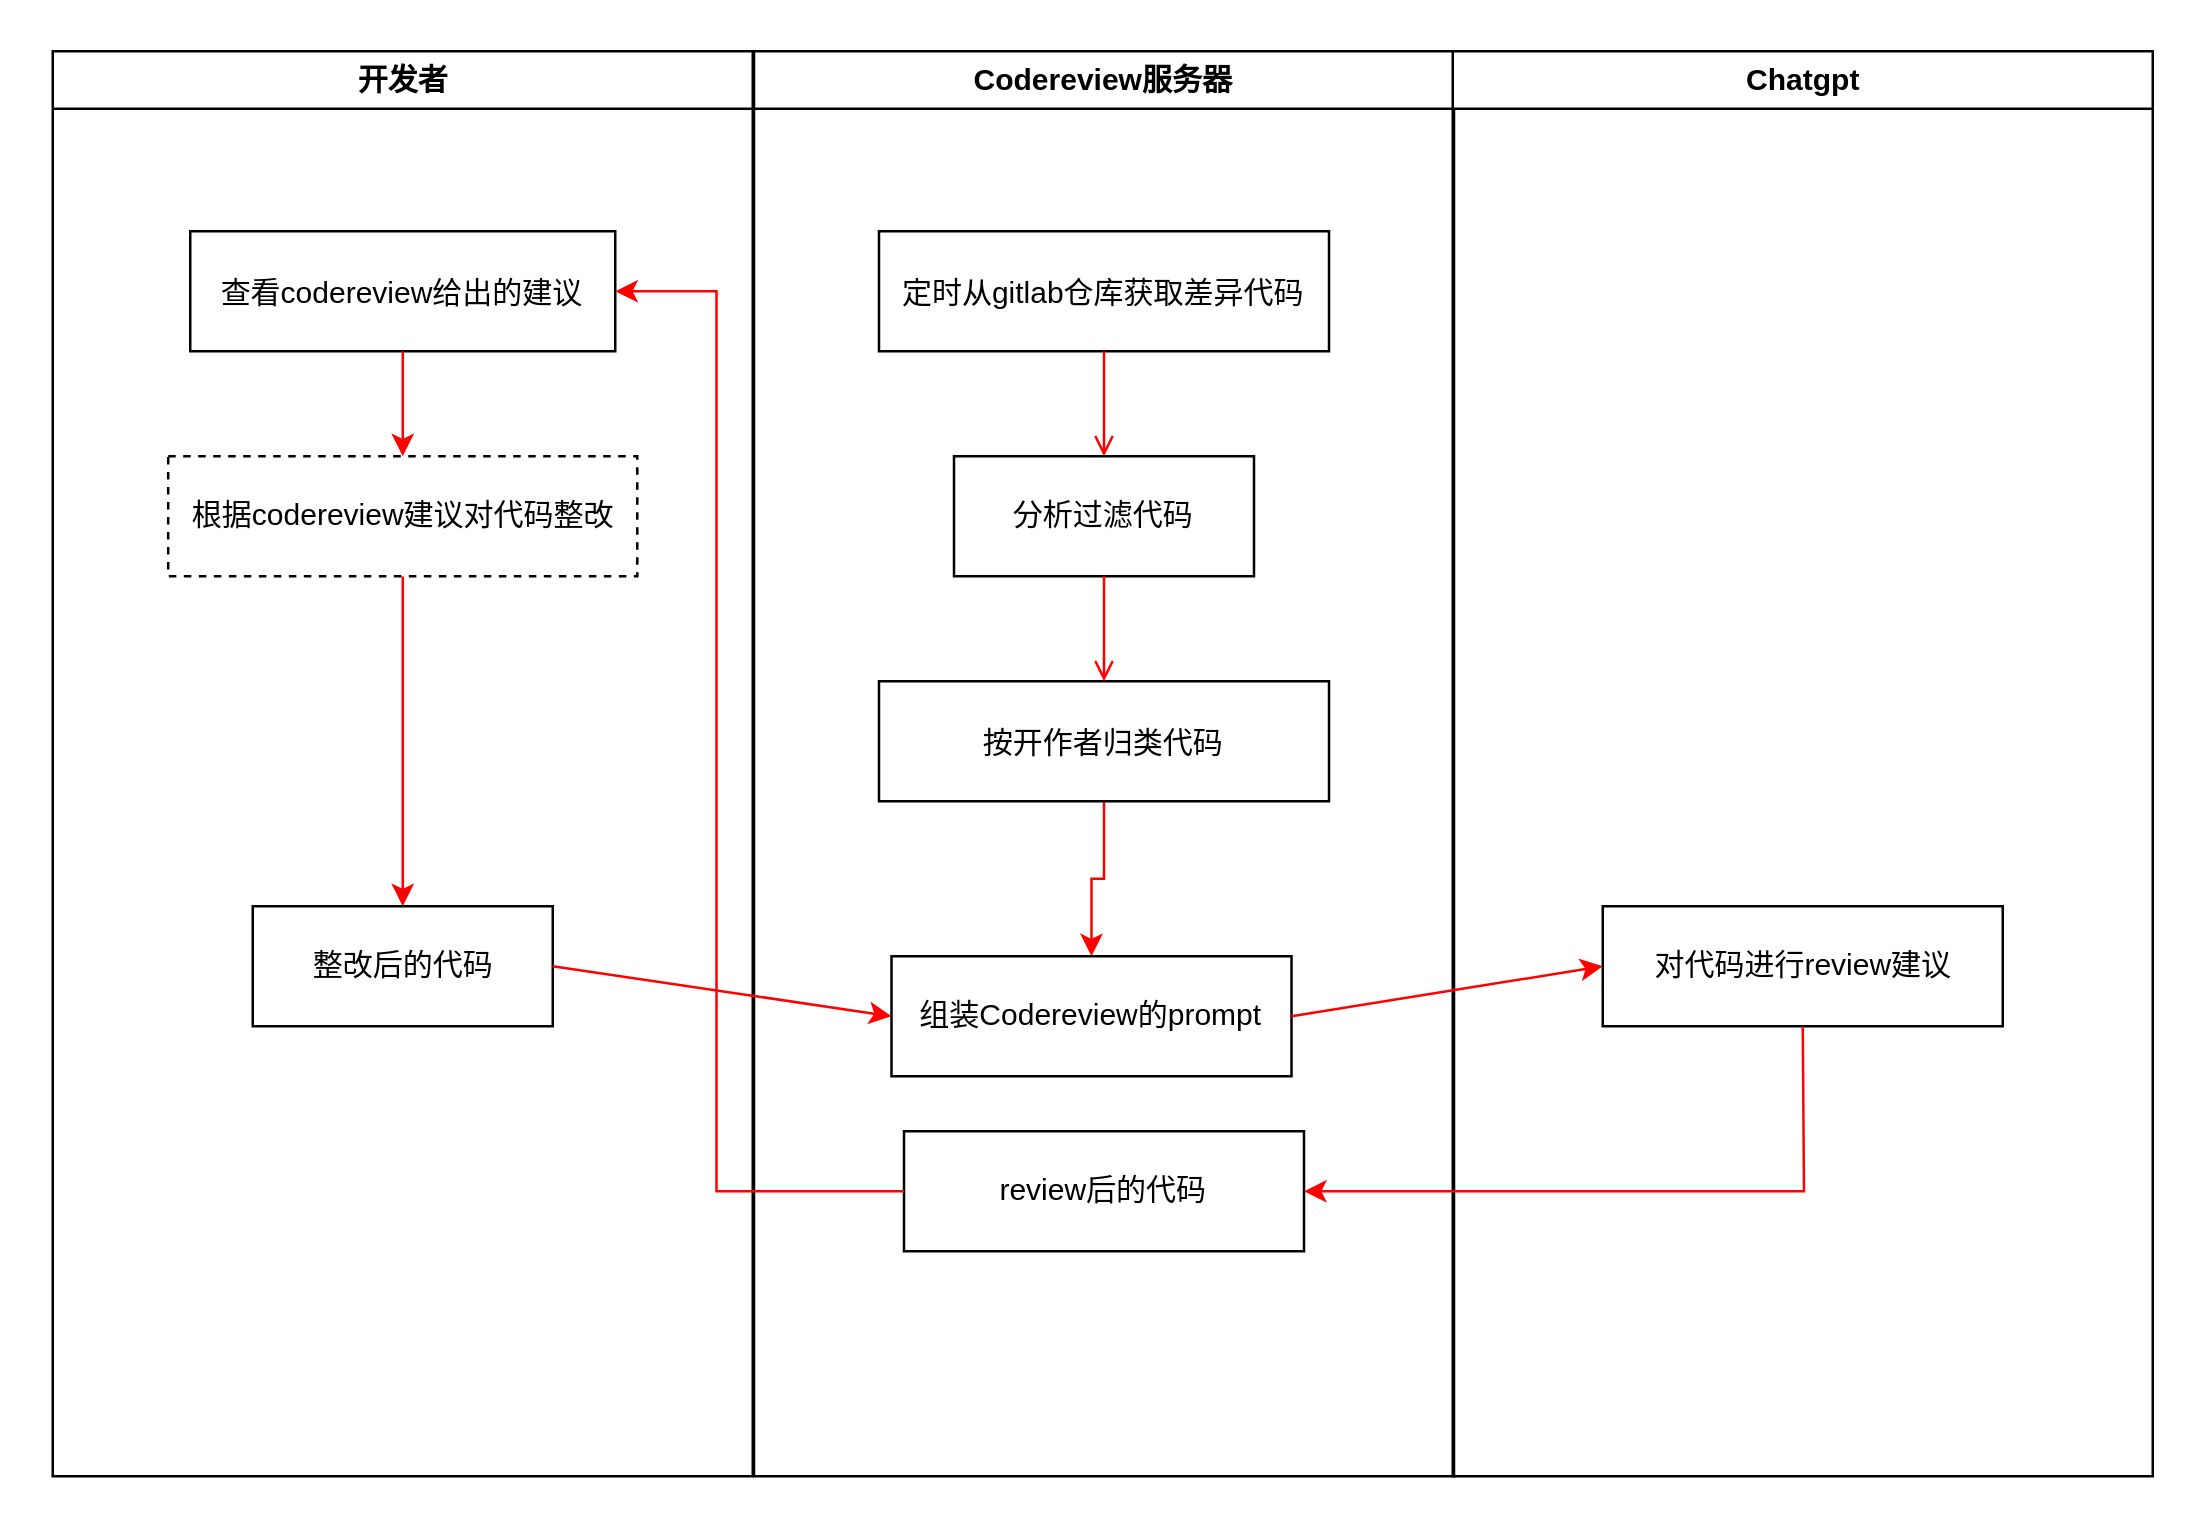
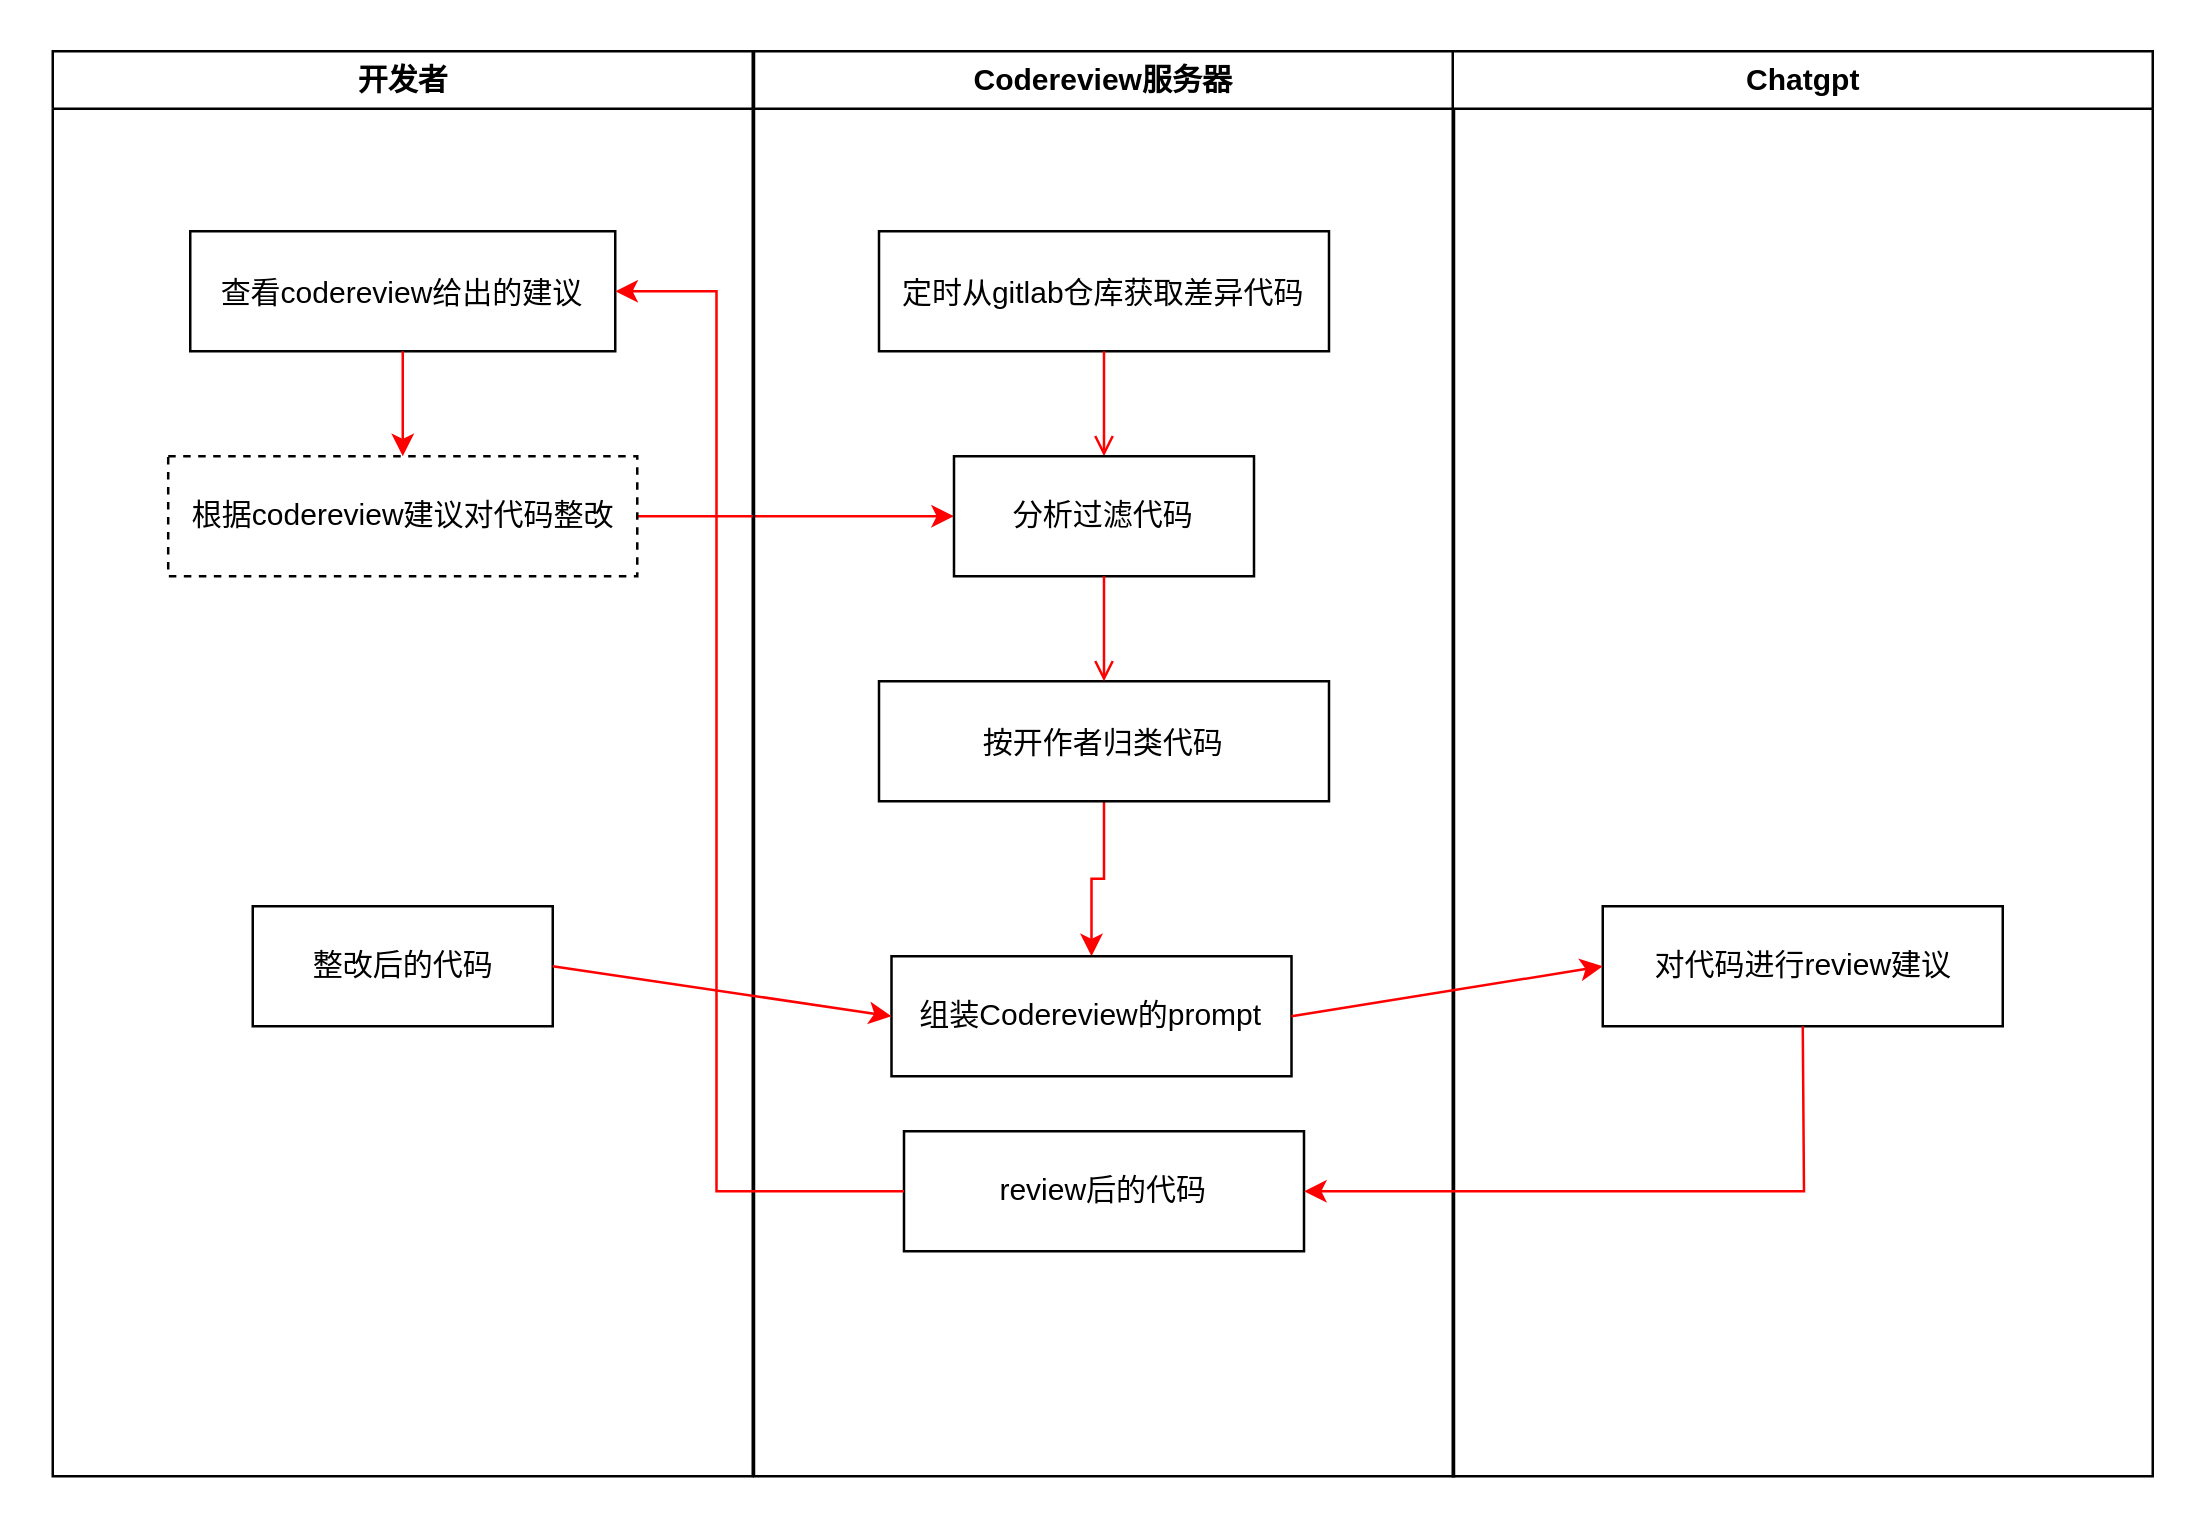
(403, 733) -> (848, 516)
